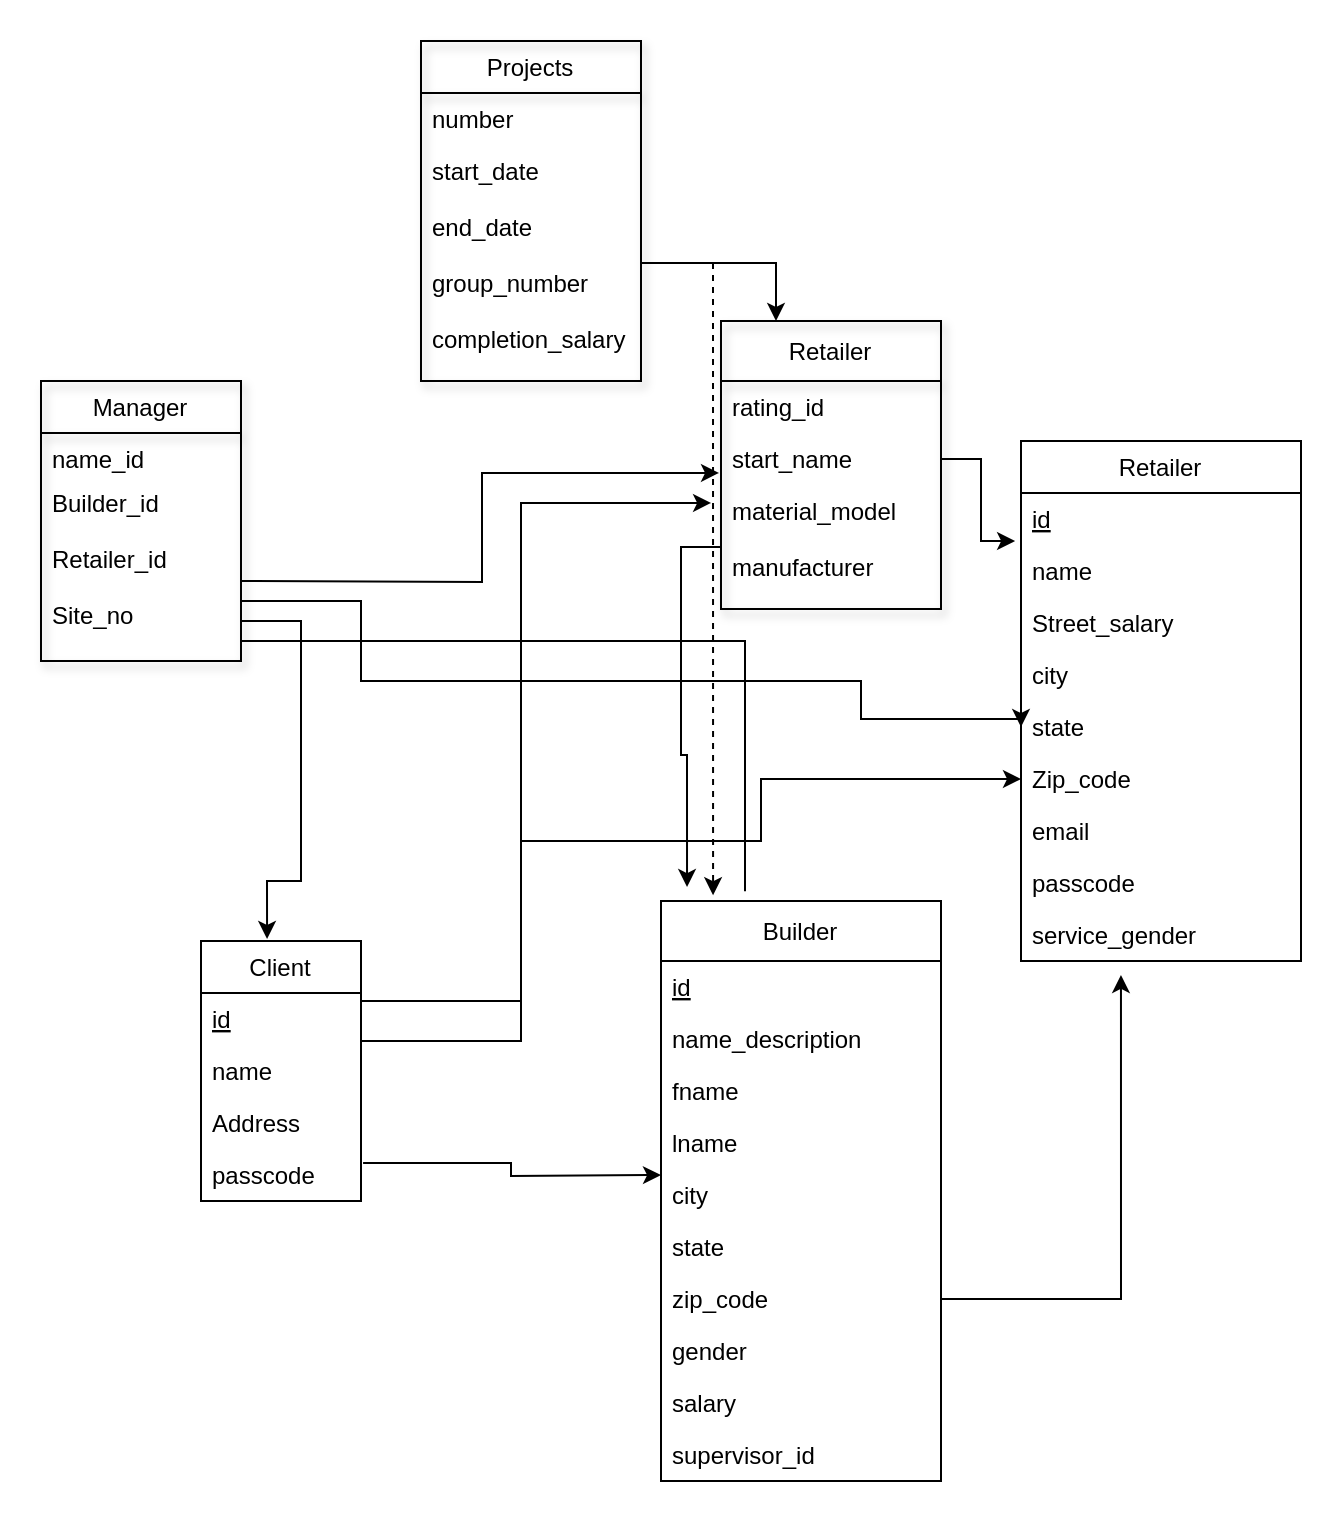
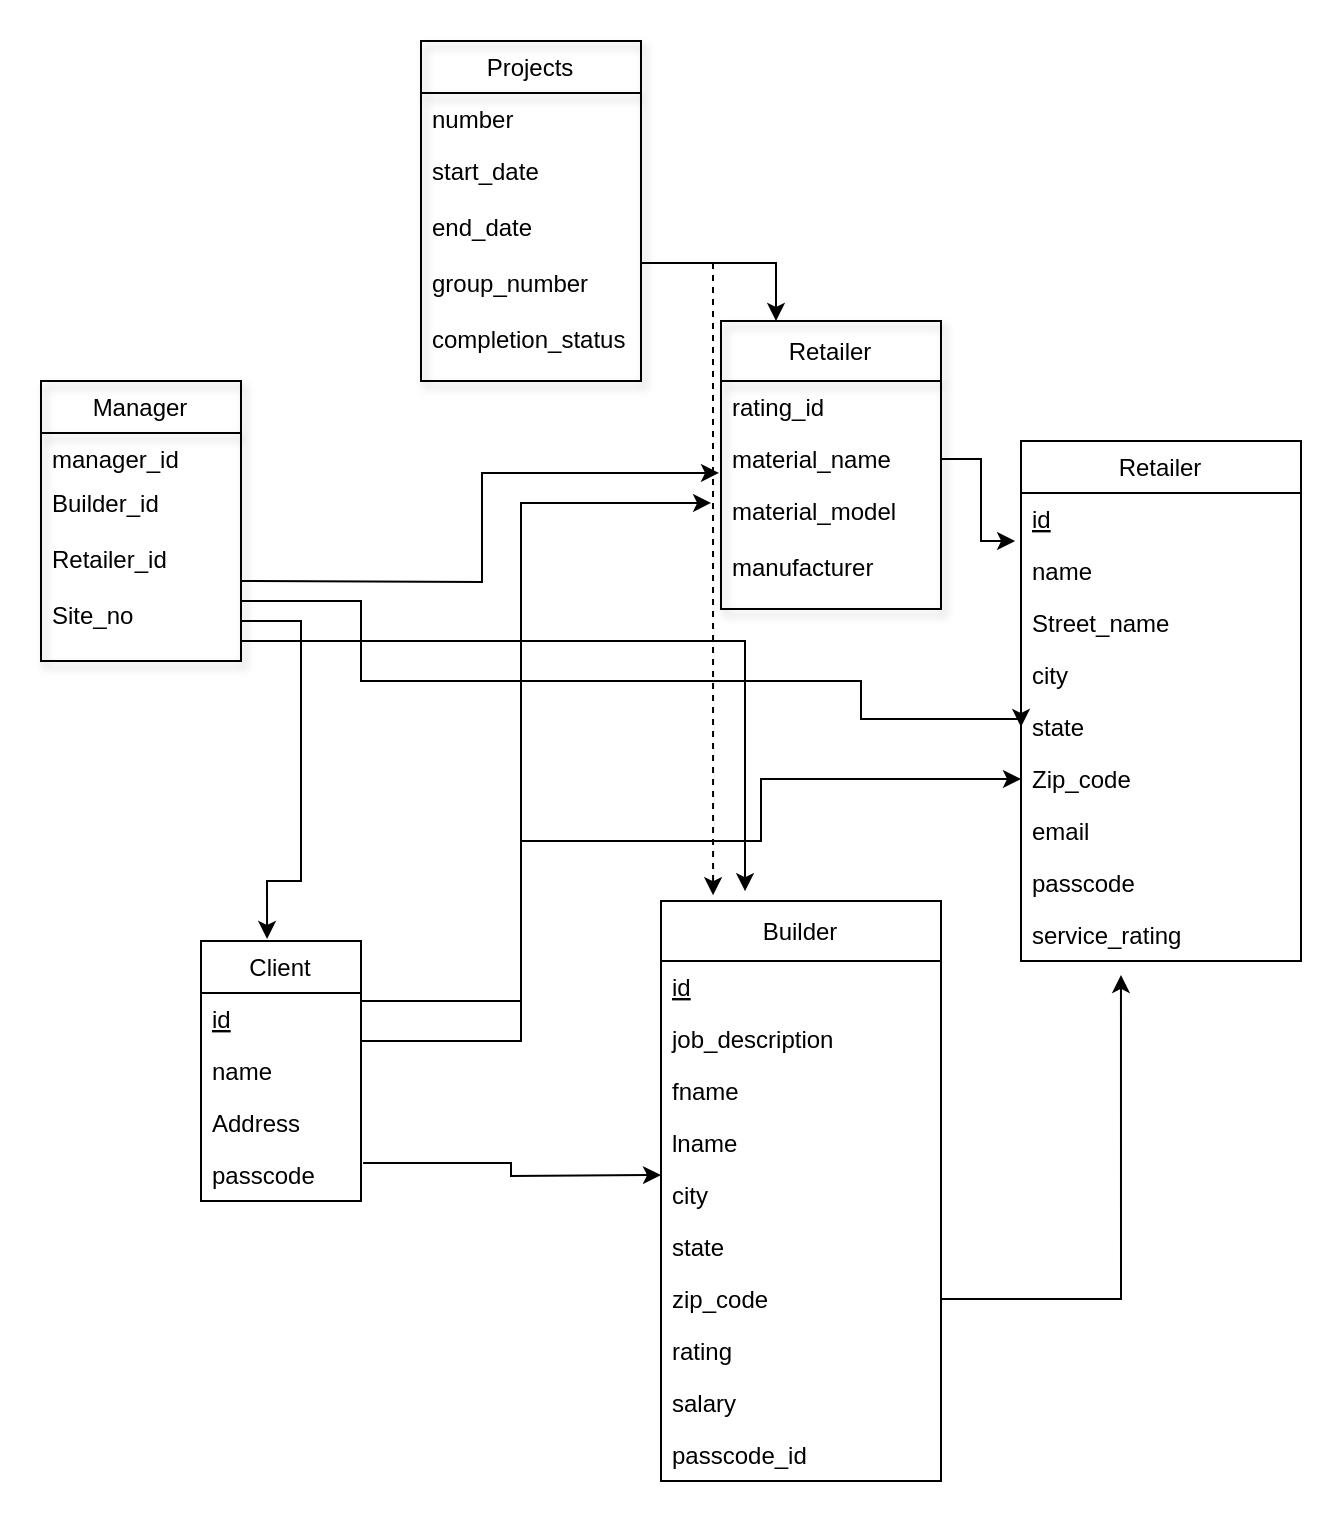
(499, 172) -> (499, 172)
(96, 460) -> (116, 460)
(799, 460) -> (813, 460)
(1116, 624) -> (1106, 624)
(681, 693) -> none
(745, 882) -> (745, 876)
(1123, 936) -> (1120, 936)
(773, 1040) -> (767, 1040)
(712, 1352) -> (709, 1352)
(753, 1456) -> (743, 1456)
